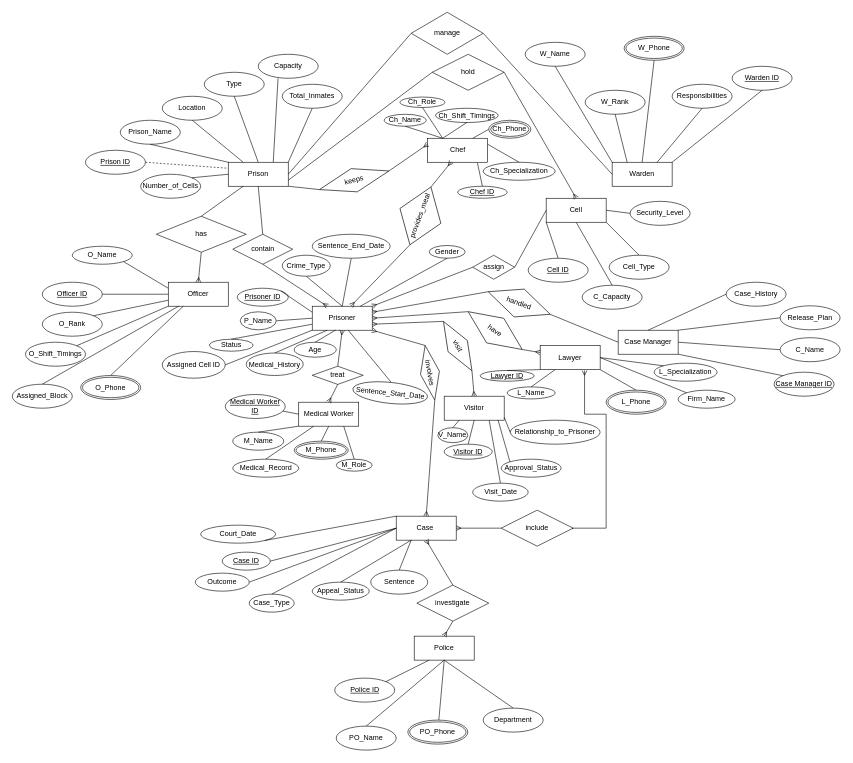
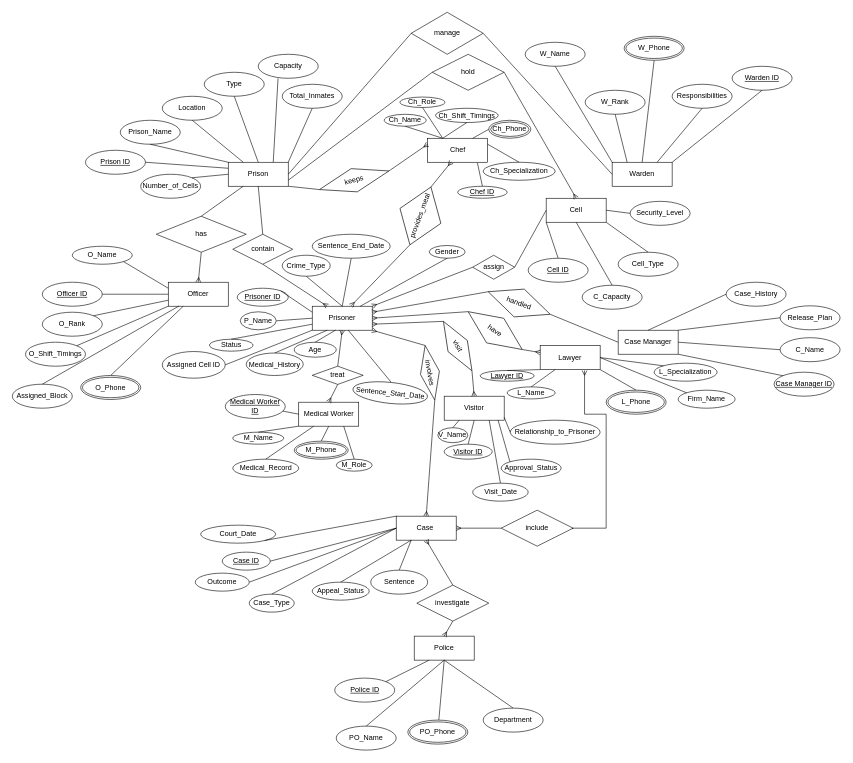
(186, 165) -> (186, 165)
(639, 267) -> (648, 264)
(258, 441) -> (258, 438)
